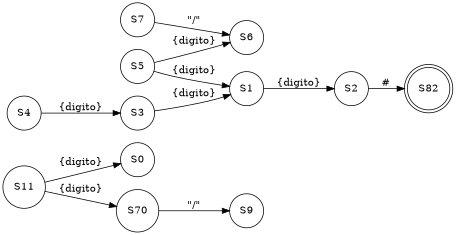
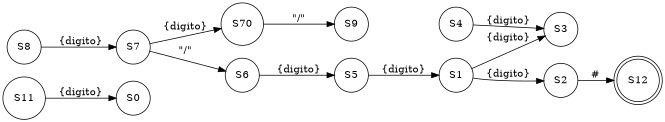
none -> (24, 47)
(189, 54) -> (293, 75)
(429, 89) -> (638, 80)
(189, 105) -> (505, 54)
(77, 198) -> (182, 37)
